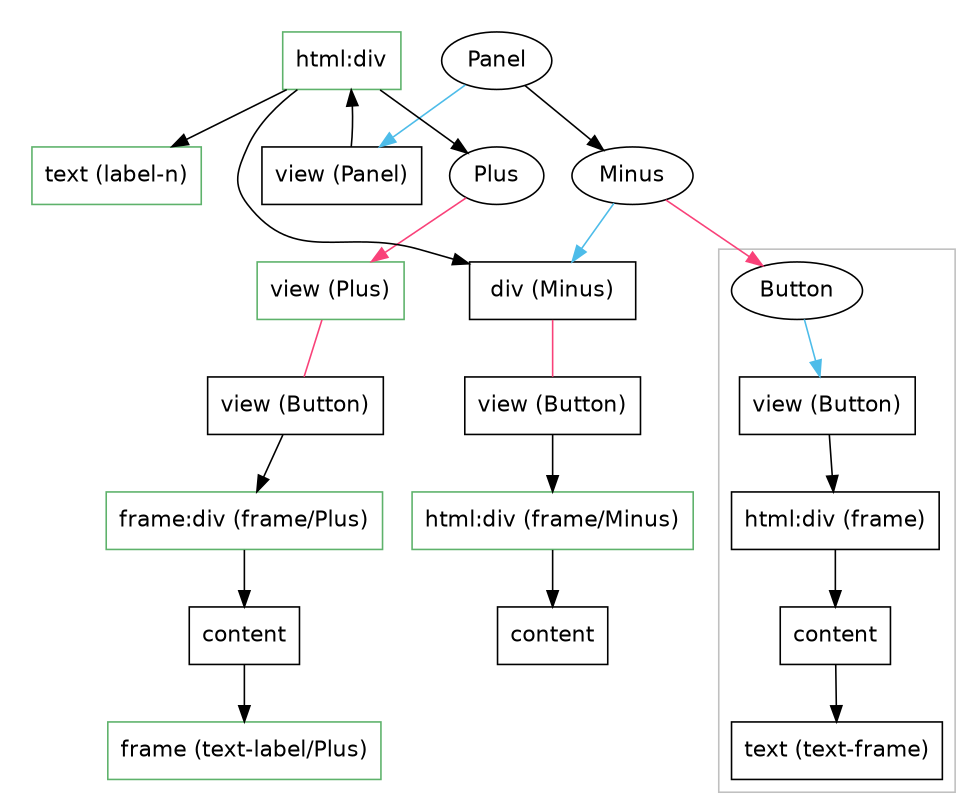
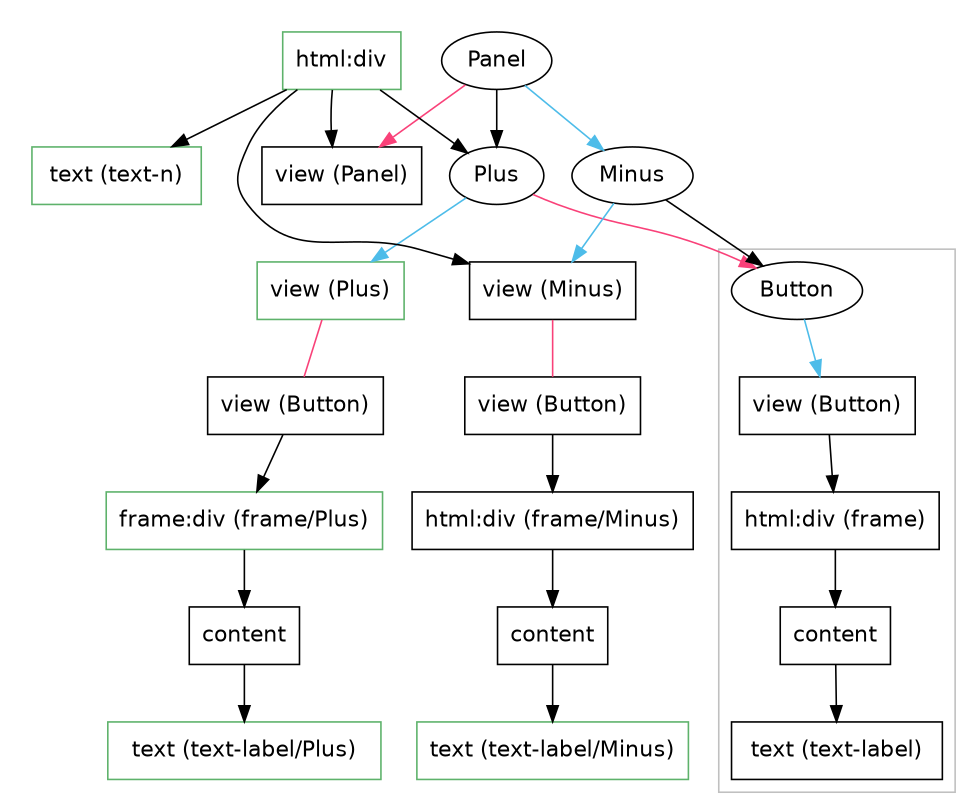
none -> (497, 110)
(429, 111) -> (429, 111)
(558, 113) -> (558, 113)
(352, 126) -> (331, 110)
(117, 176) -> (117, 176)
(426, 225) -> (426, 225)
none -> (637, 227)
(716, 234) -> (716, 234)
(553, 291) -> (553, 291)
(553, 521) -> (553, 521)
(244, 751) -> (244, 751)
none -> (553, 751)
(837, 751) -> (837, 751)
